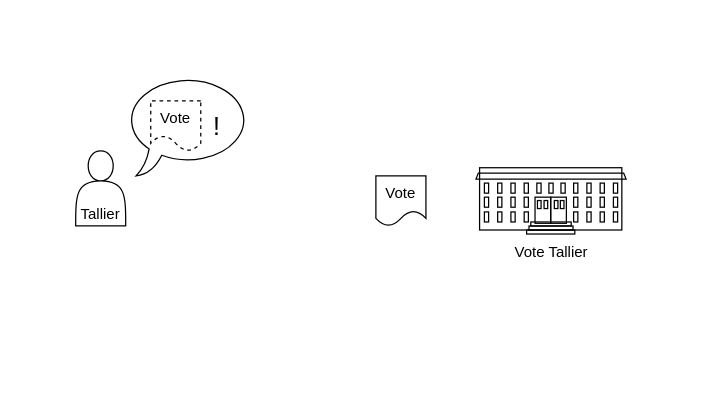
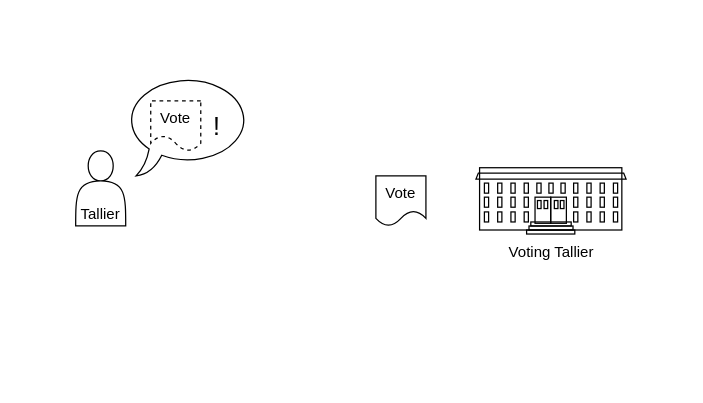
(551, 252) -> (551, 252)
